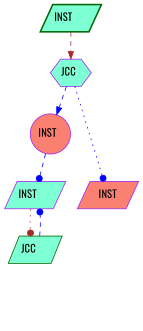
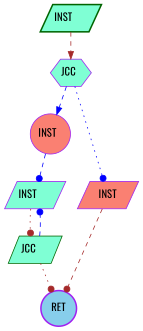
none -> (59, 308)
